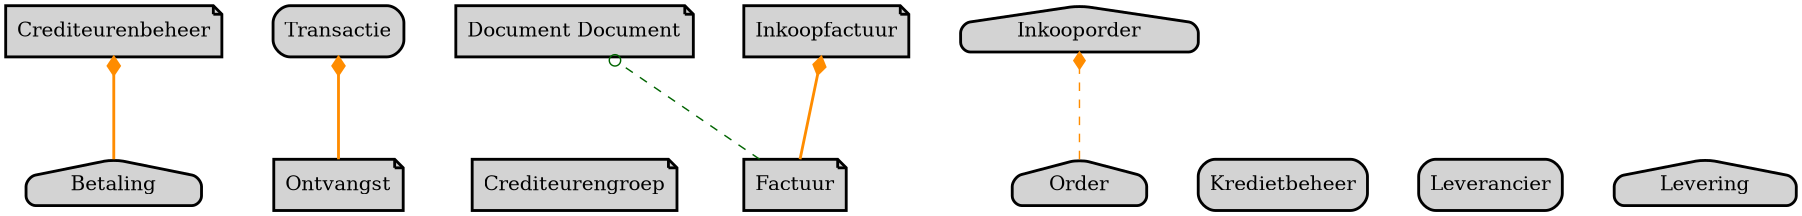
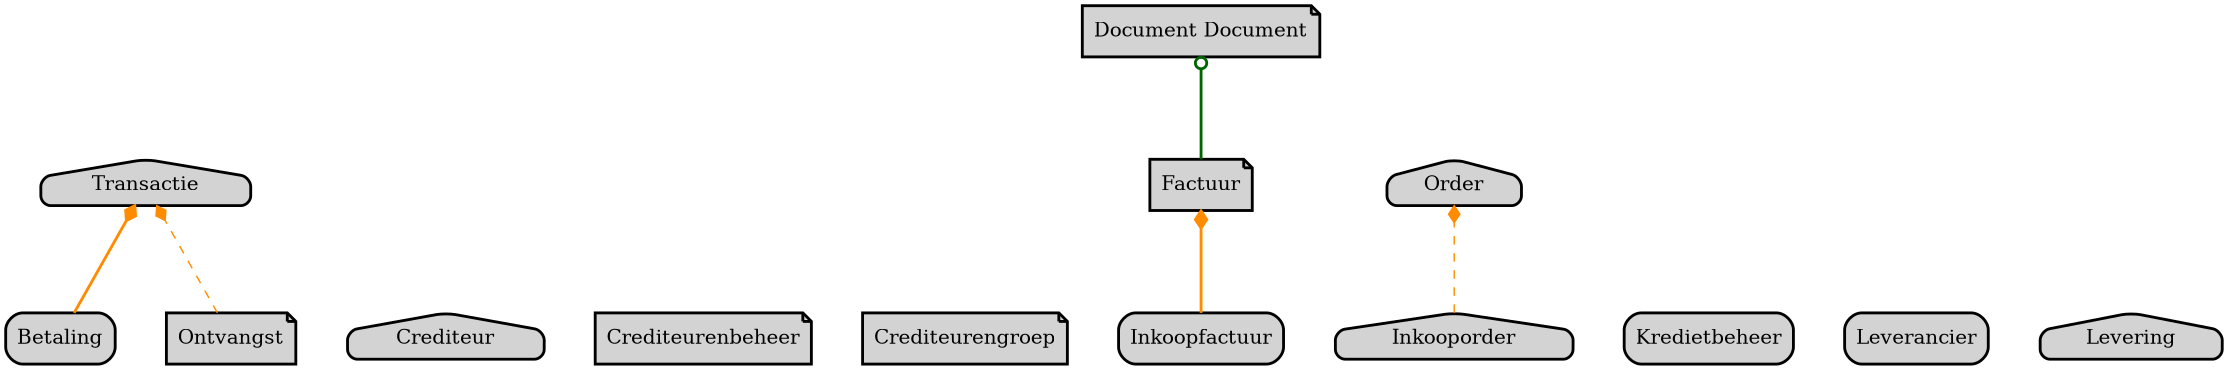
(338, 31) -> (146, 185)
(826, 31) -> (1201, 338)
(690, 111) -> (1201, 114)
(1079, 114) -> (1454, 268)
(114, 117) -> (100, 267)
(338, 117) -> (191, 267)
(809, 117) -> (1201, 271)
(114, 185) -> (60, 338)
none -> (446, 338)
